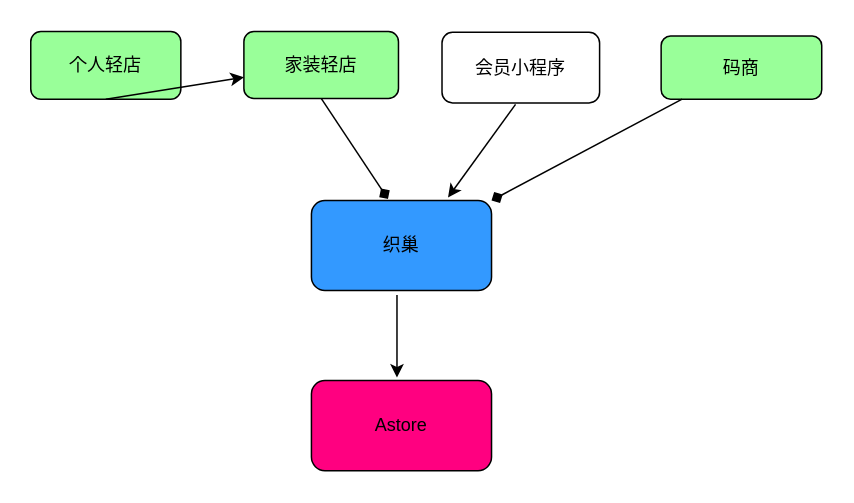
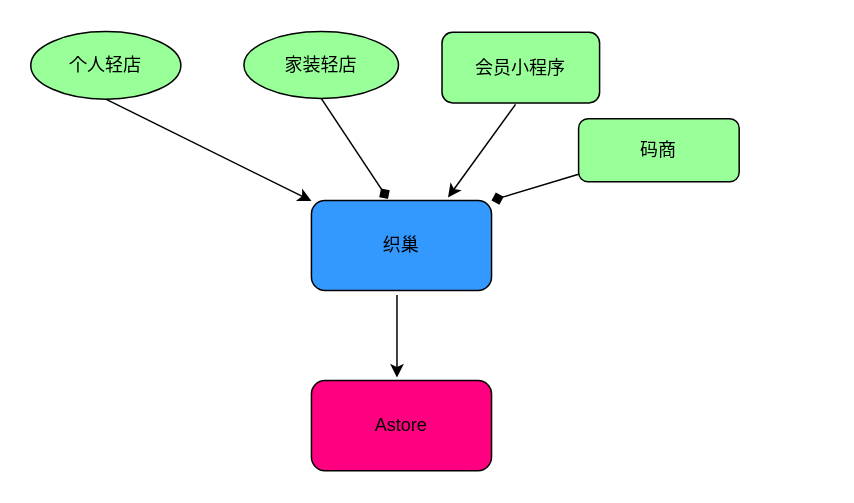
(106, 65) -> (106, 65)
(321, 65) -> (321, 65)
(521, 68) -> (521, 68)
(741, 68) -> (659, 150)
(170, 89) -> (204, 148)
